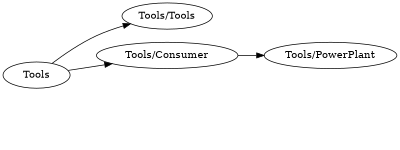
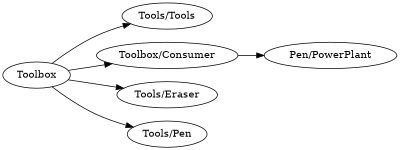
(167, 55) -> (167, 55)
(331, 55) -> (331, 55)
(37, 75) -> (37, 75)
none -> (167, 95)
none -> (167, 134)
